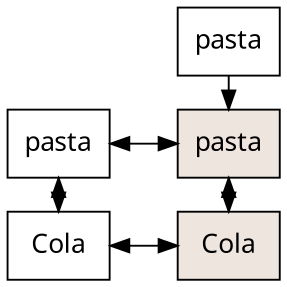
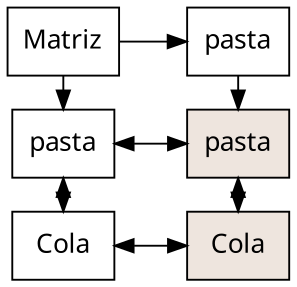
none -> (63, 42)
